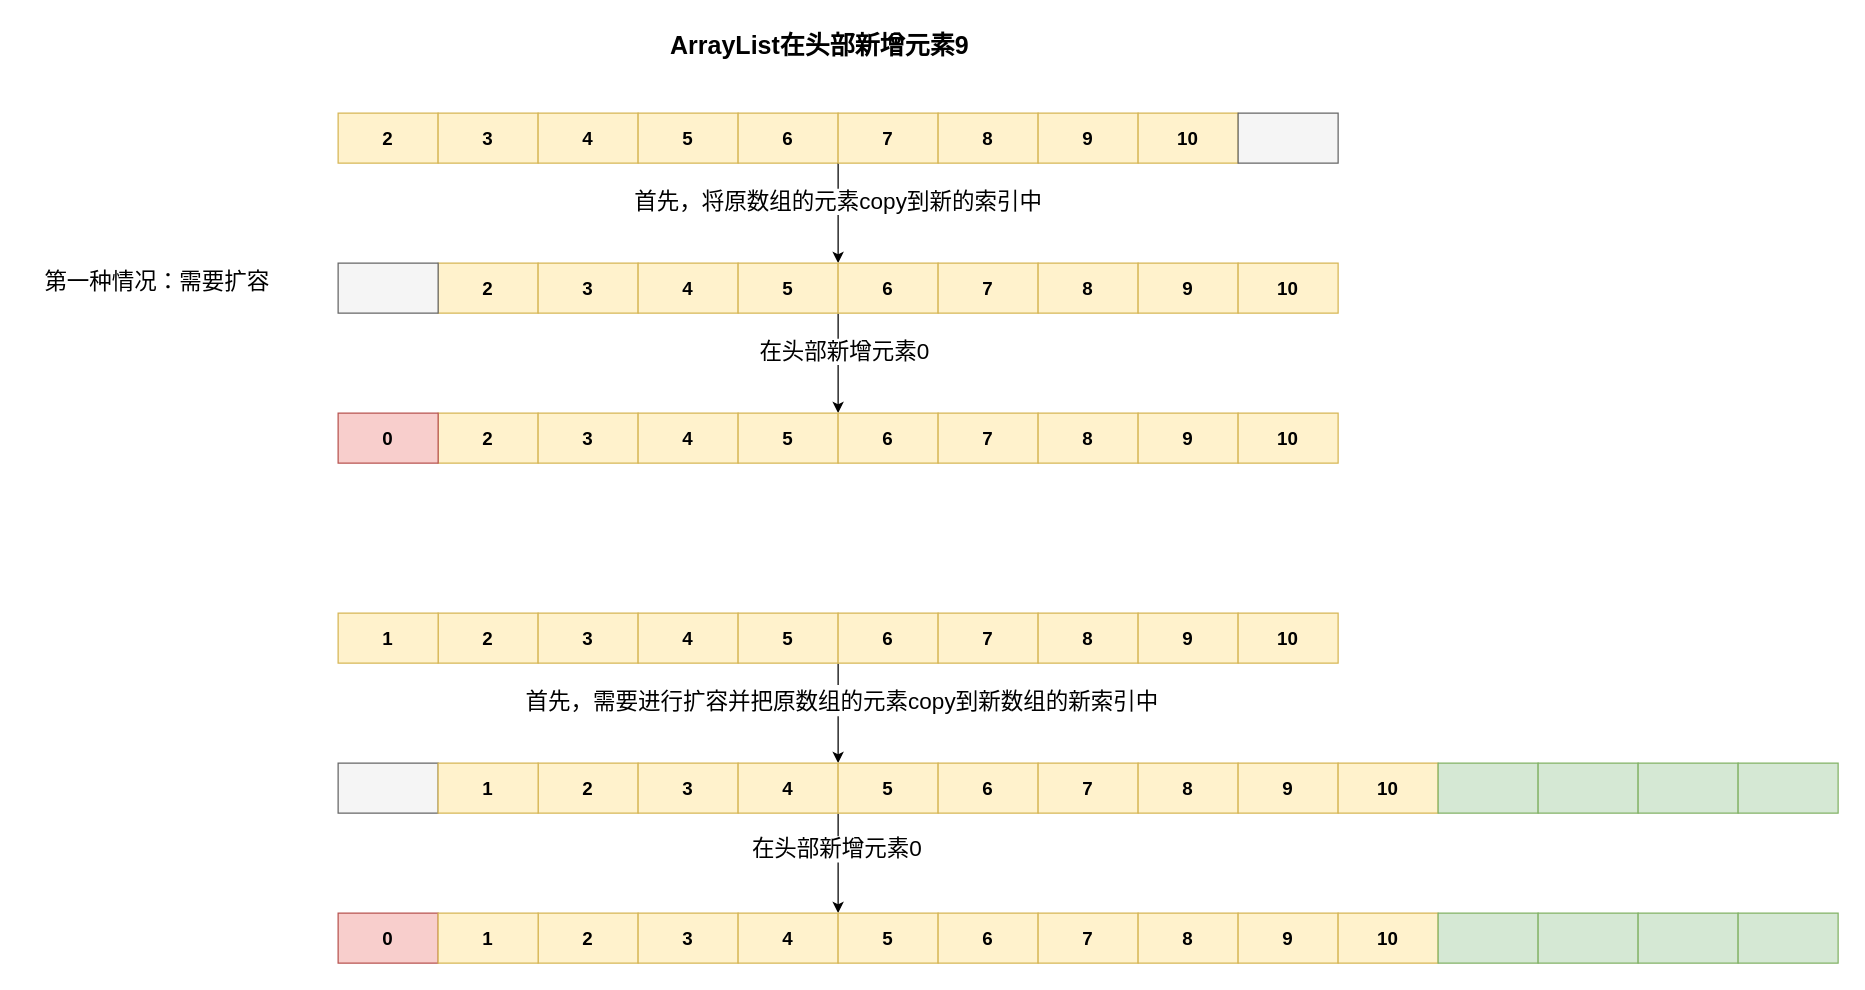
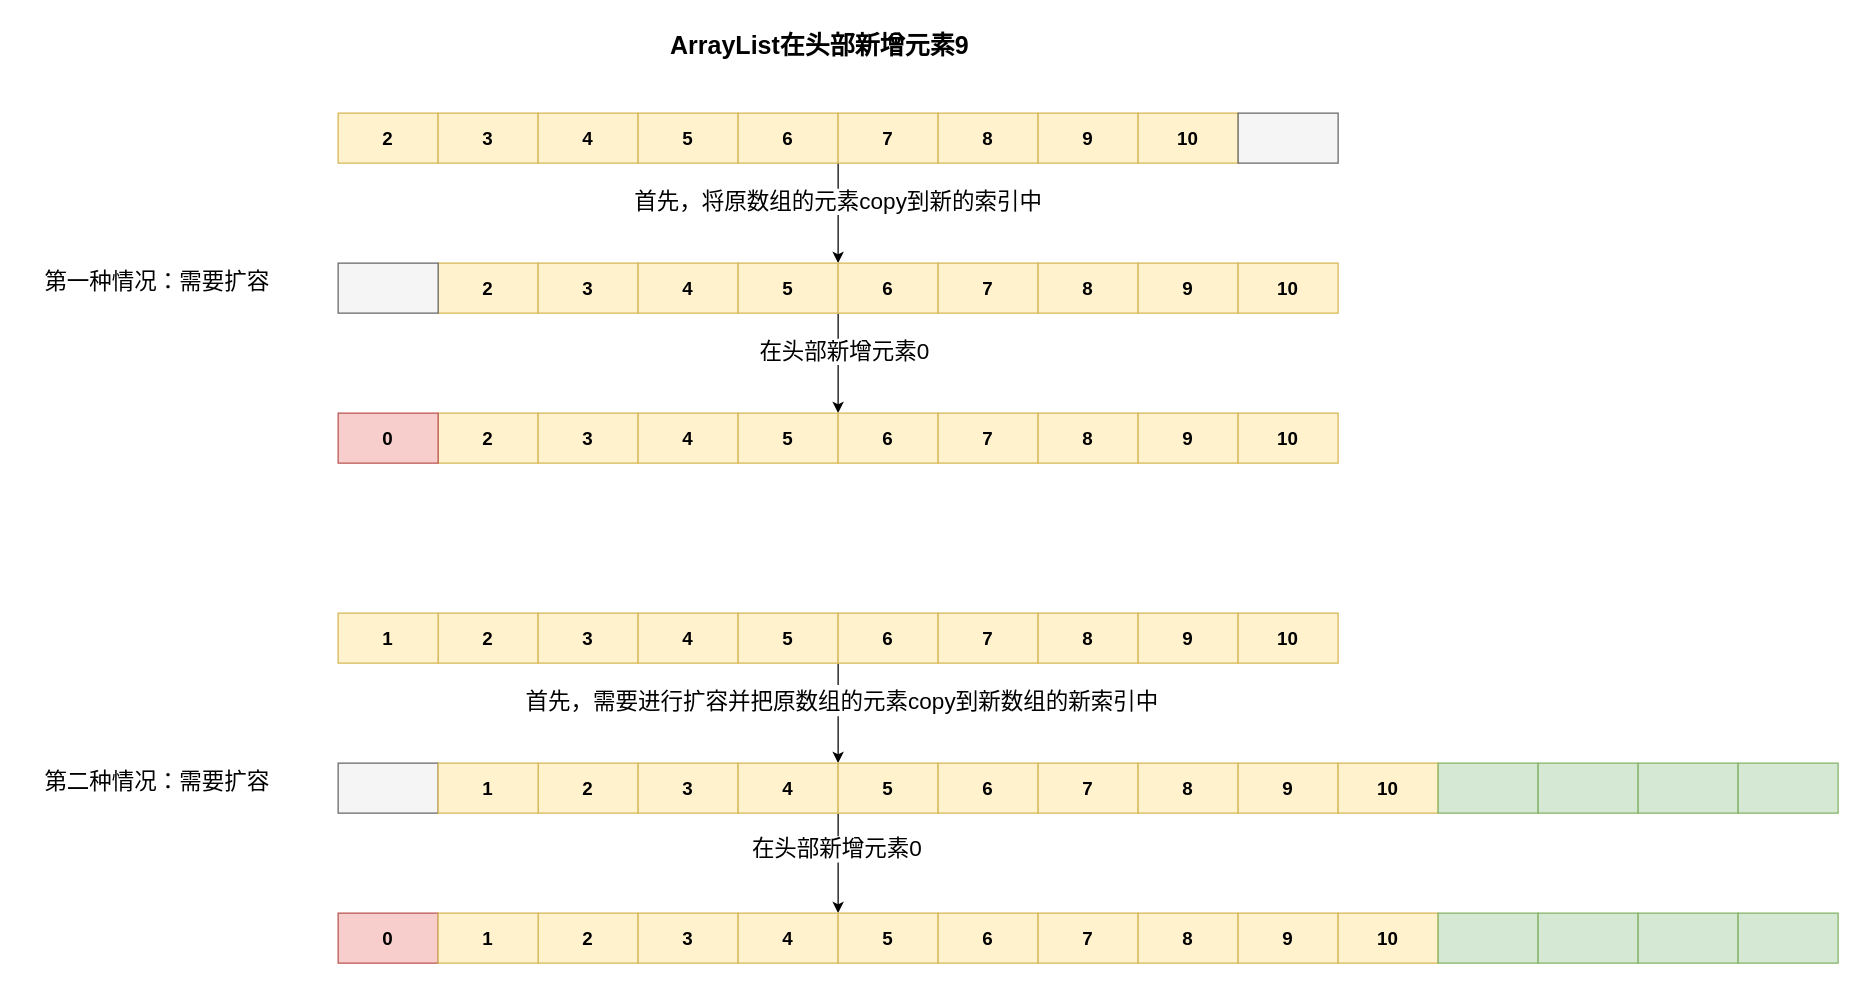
none -> (157, 782)
